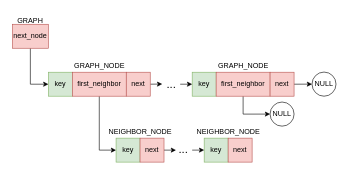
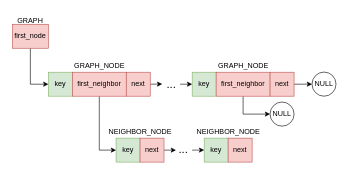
(30, 36) -> (30, 36)
